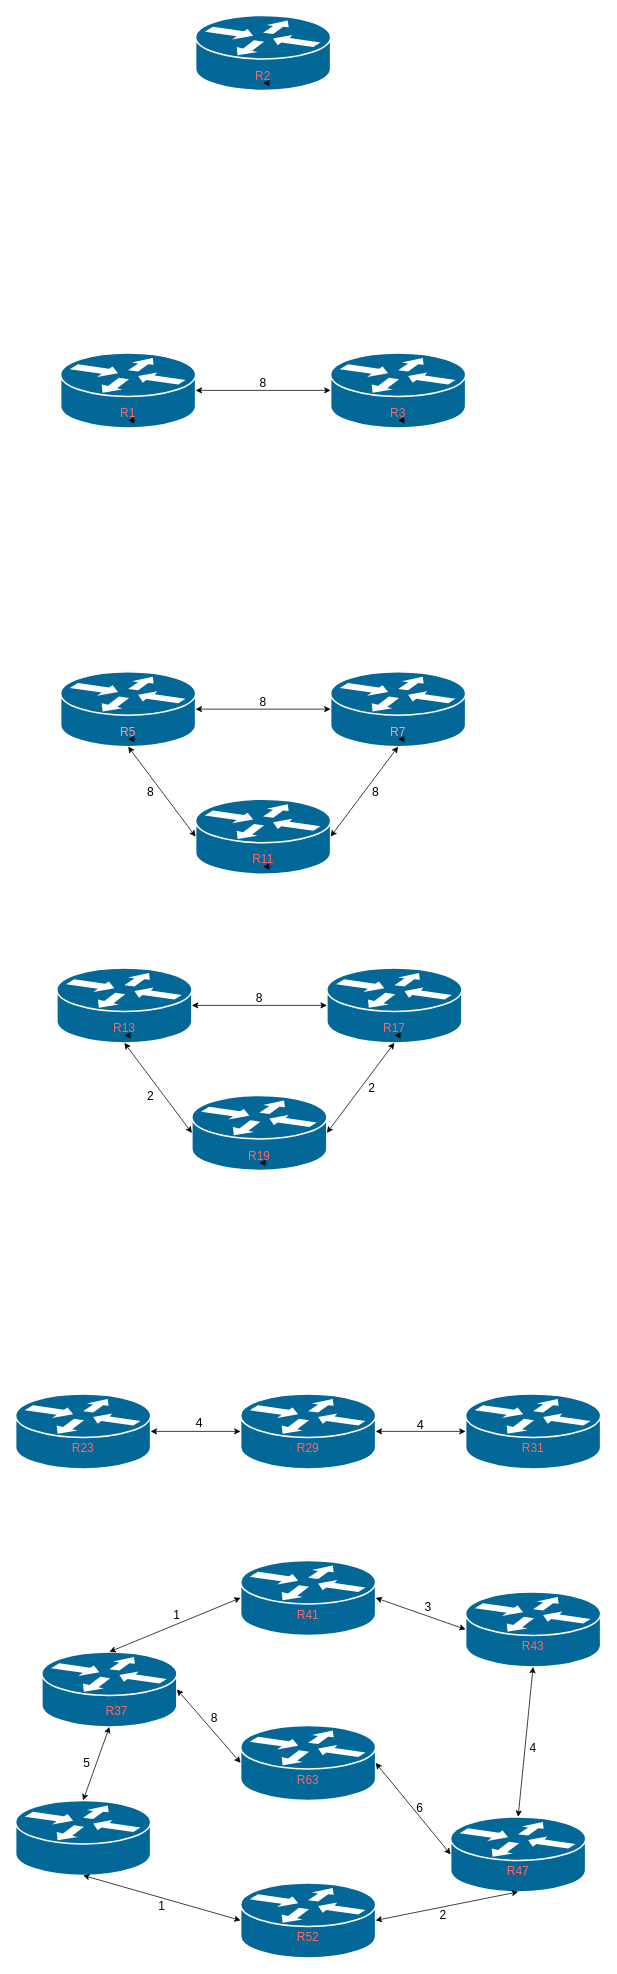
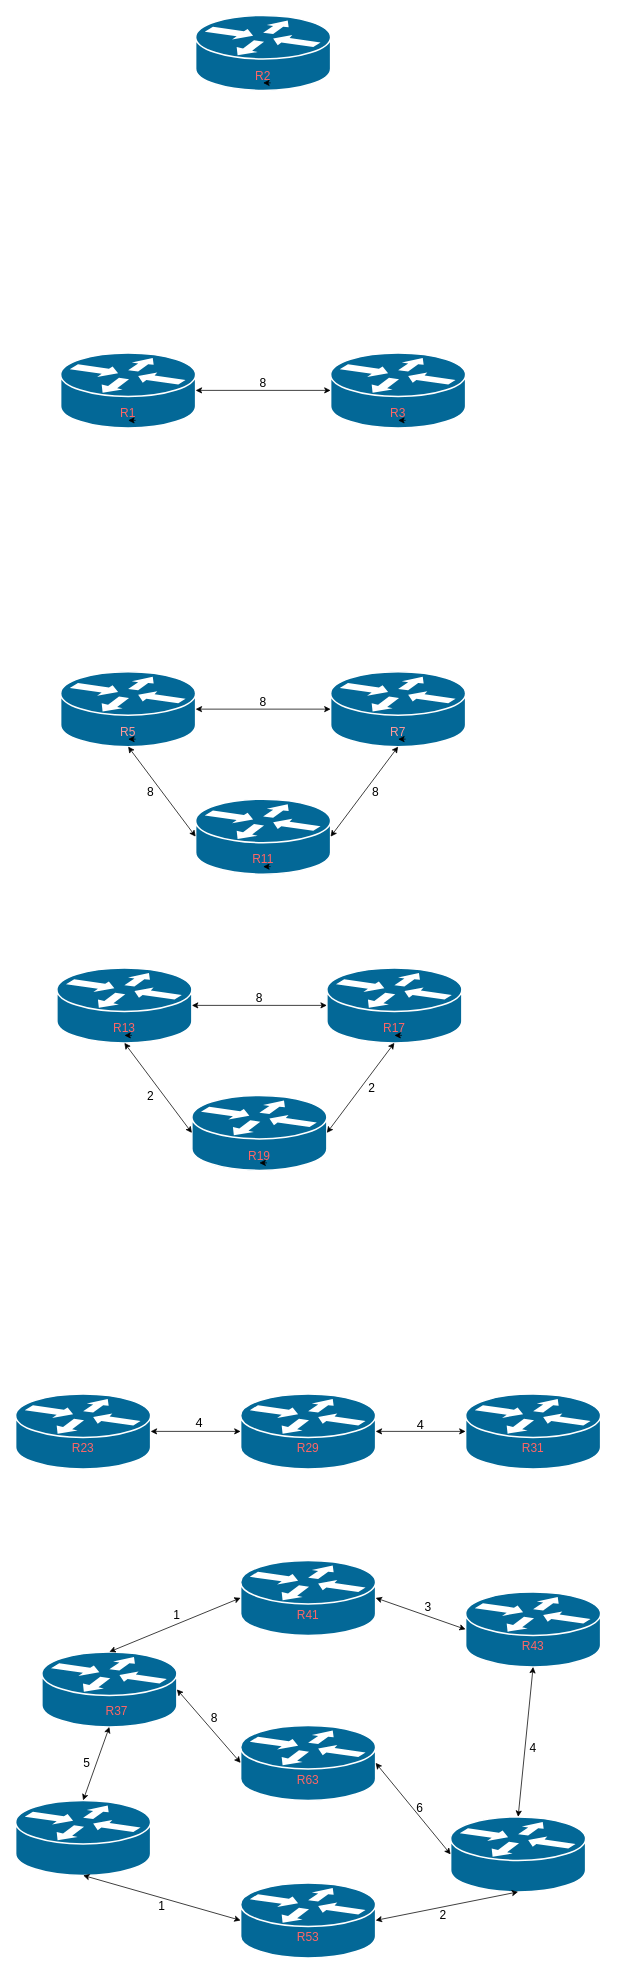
(518, 1871) -> none
(308, 1937) -> (308, 1937)
